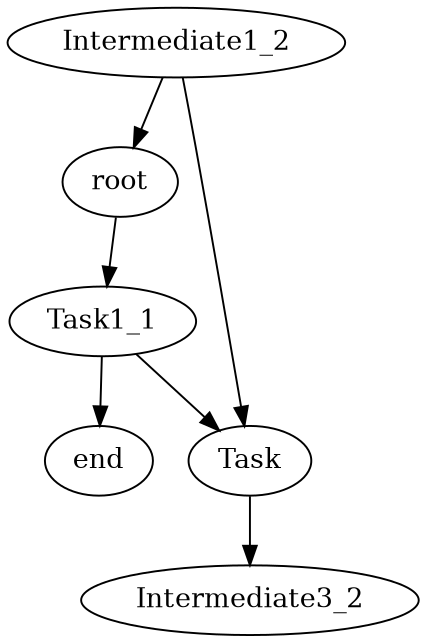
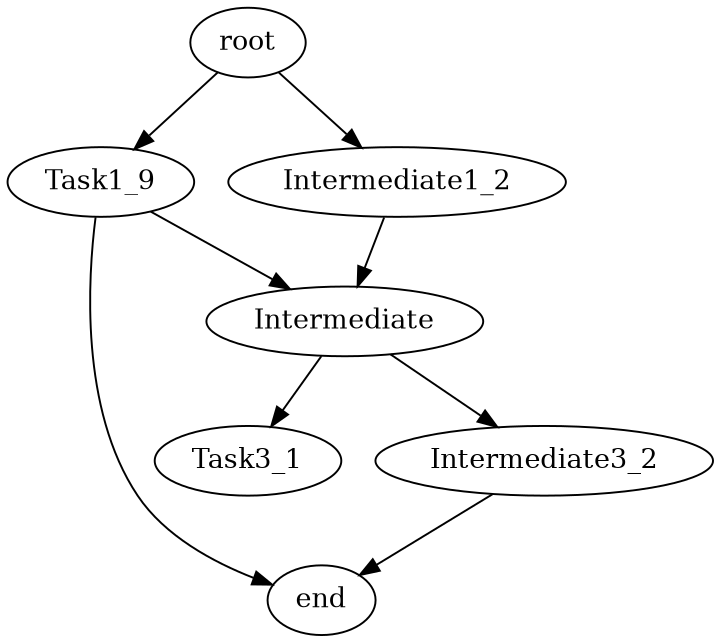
(152, 103) -> (313, 103)
(103, 321) -> (101, 182)
none -> (248, 461)
(250, 461) -> (345, 321)
none -> (435, 529)
